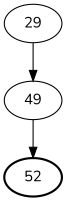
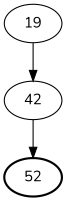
(33, 23) -> (33, 23)
(33, 100) -> (33, 100)
